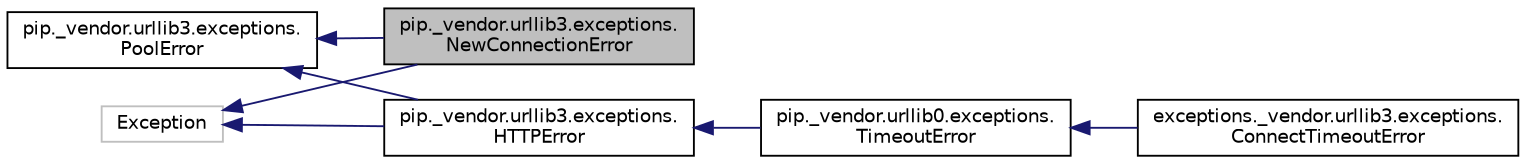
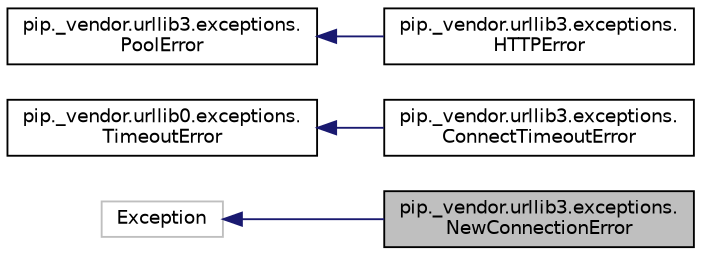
(360, 38) -> none
(313, 126) -> none
(737, 128) -> none
(1328, 128) -> (539, 128)
